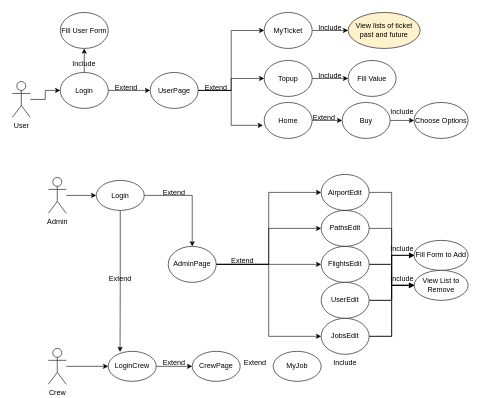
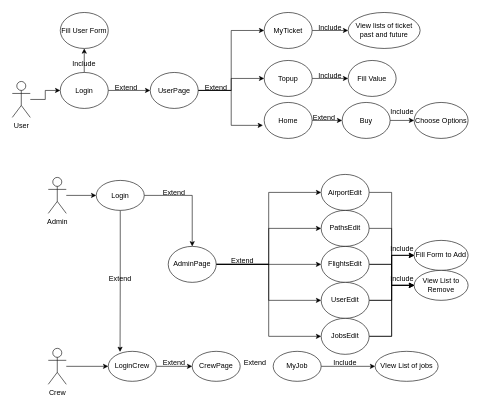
(384, 30) -> (384, 30)
none -> (293, 300)
none -> (369, 366)
none -> (407, 366)
